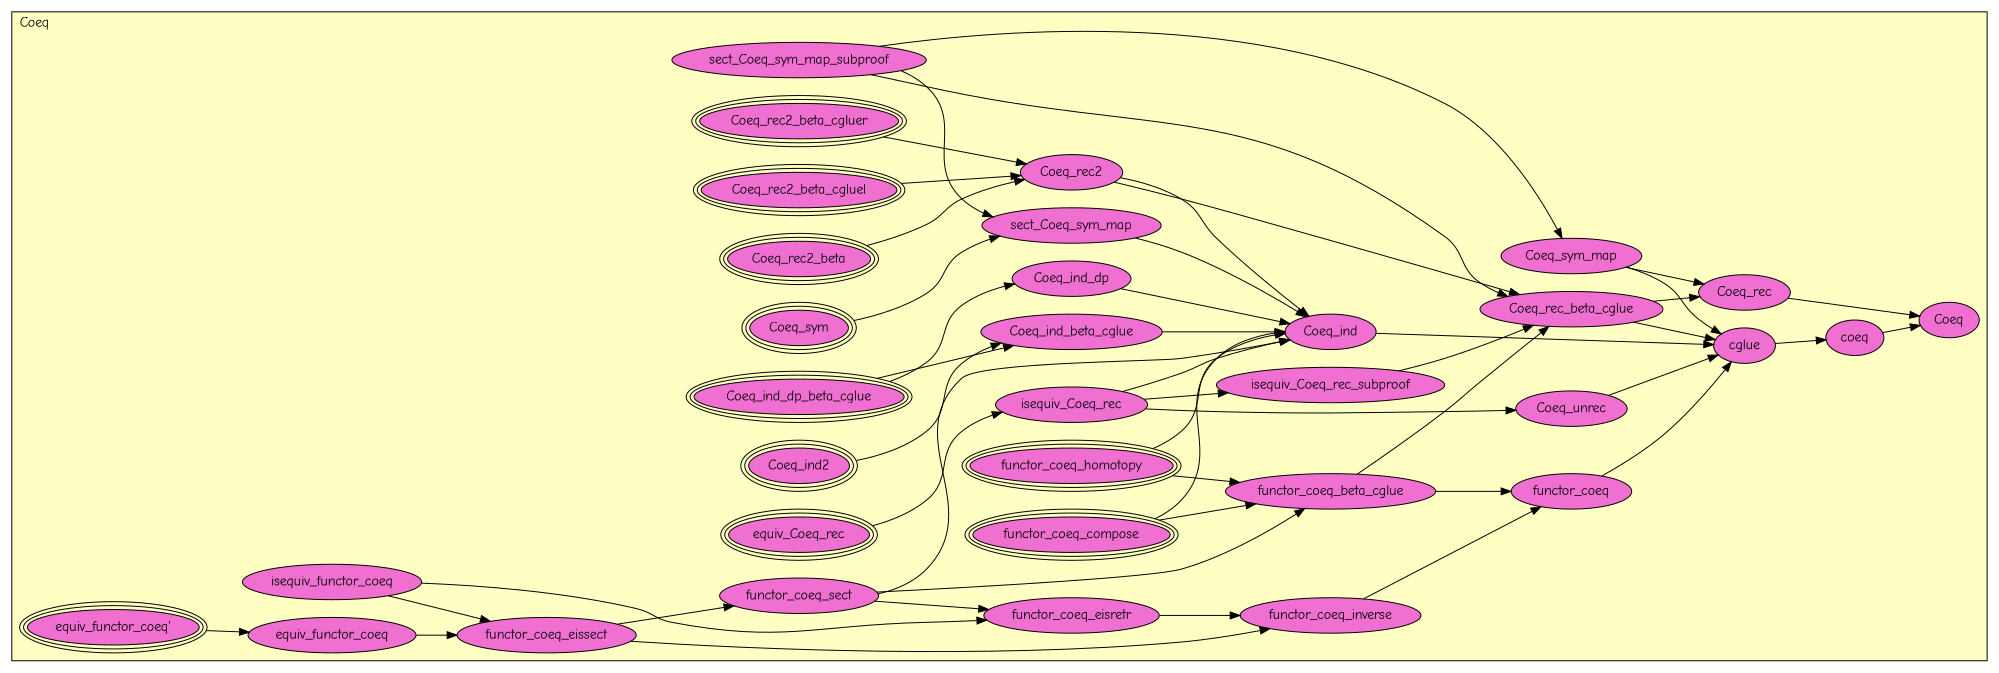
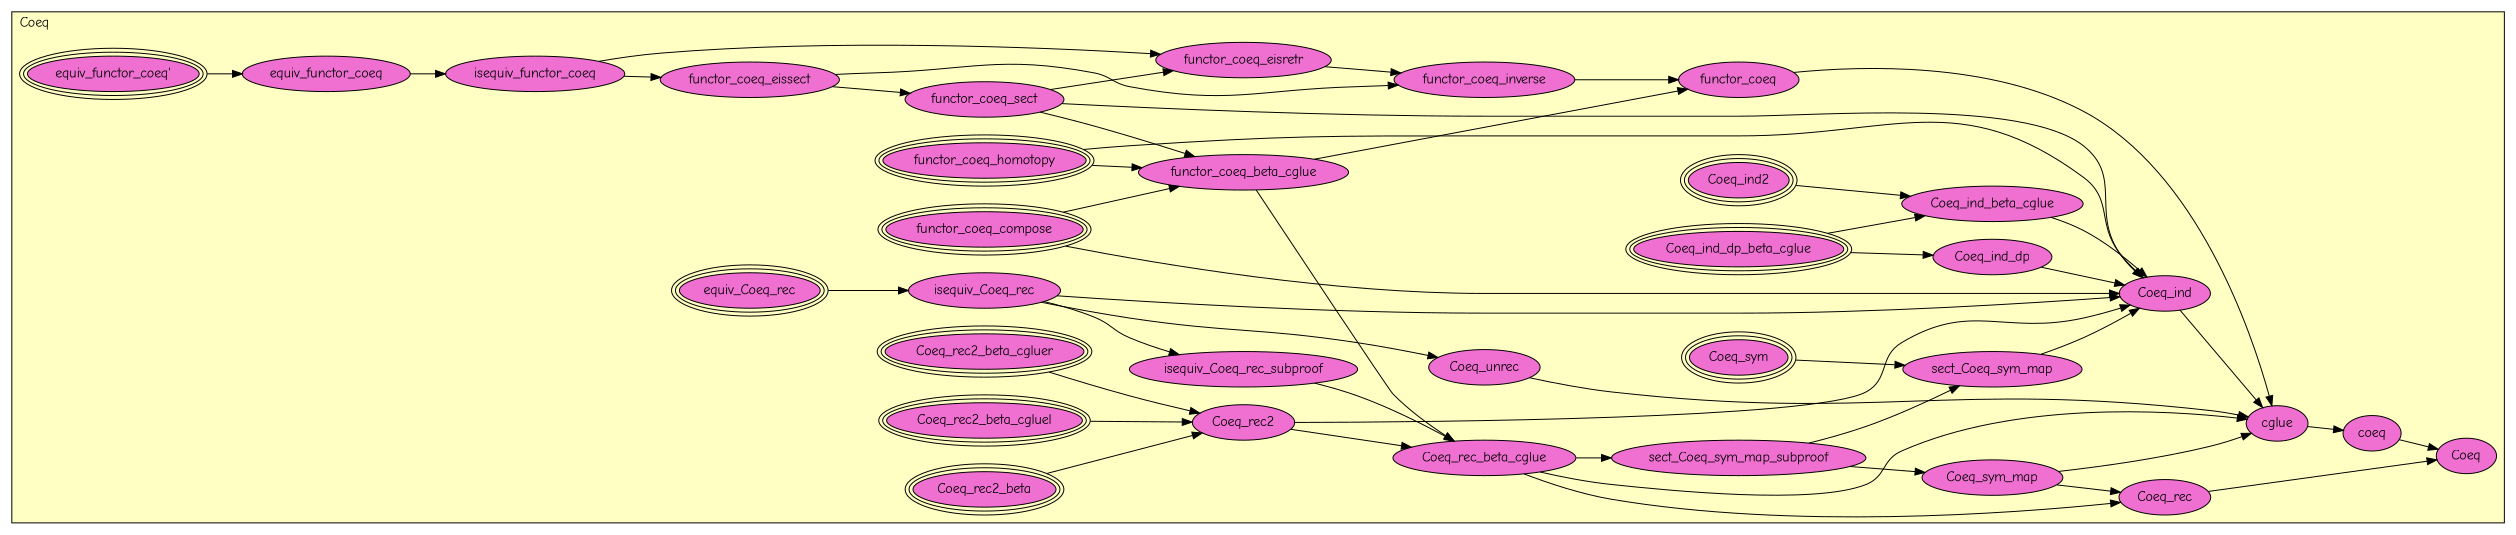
(1208, 130) -> (1589, 458)
(432, 635) -> (423, 74)
